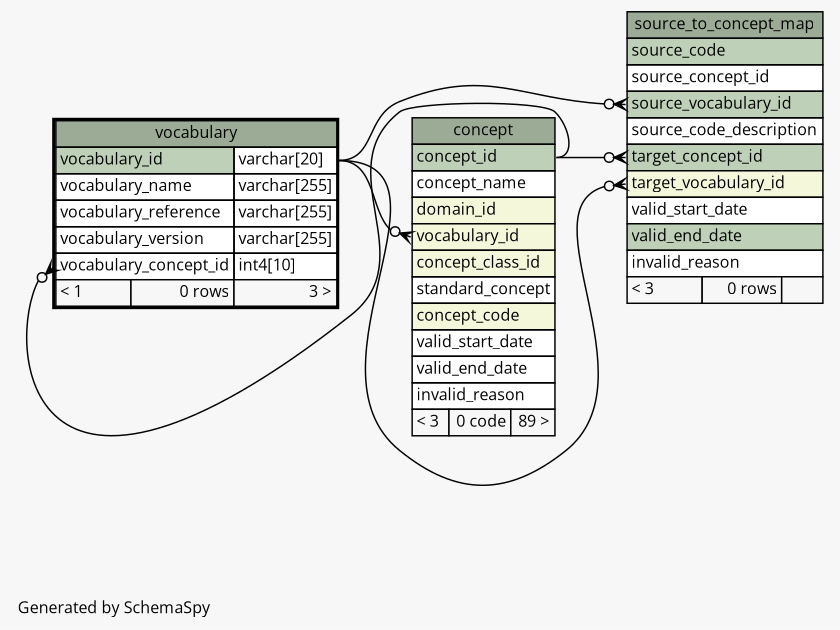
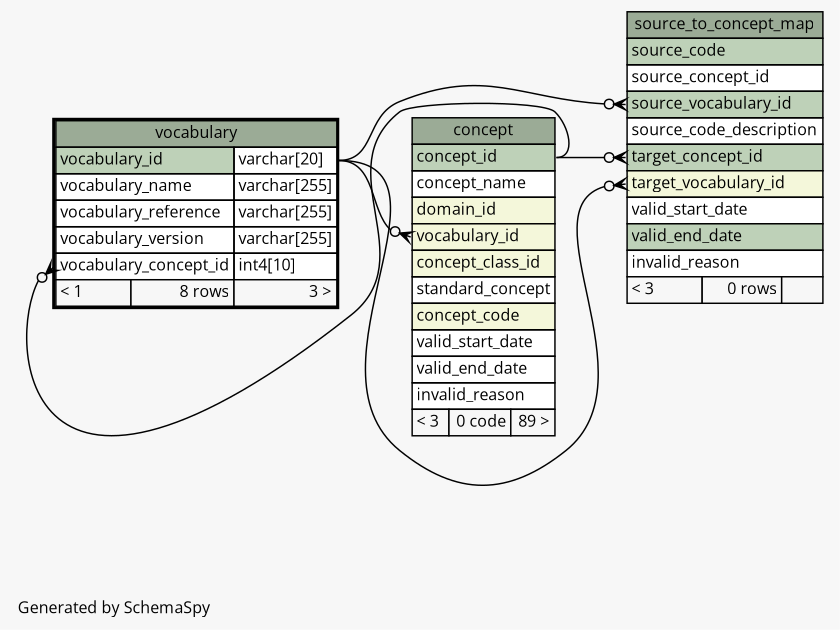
(205, 292) -> (205, 292)
